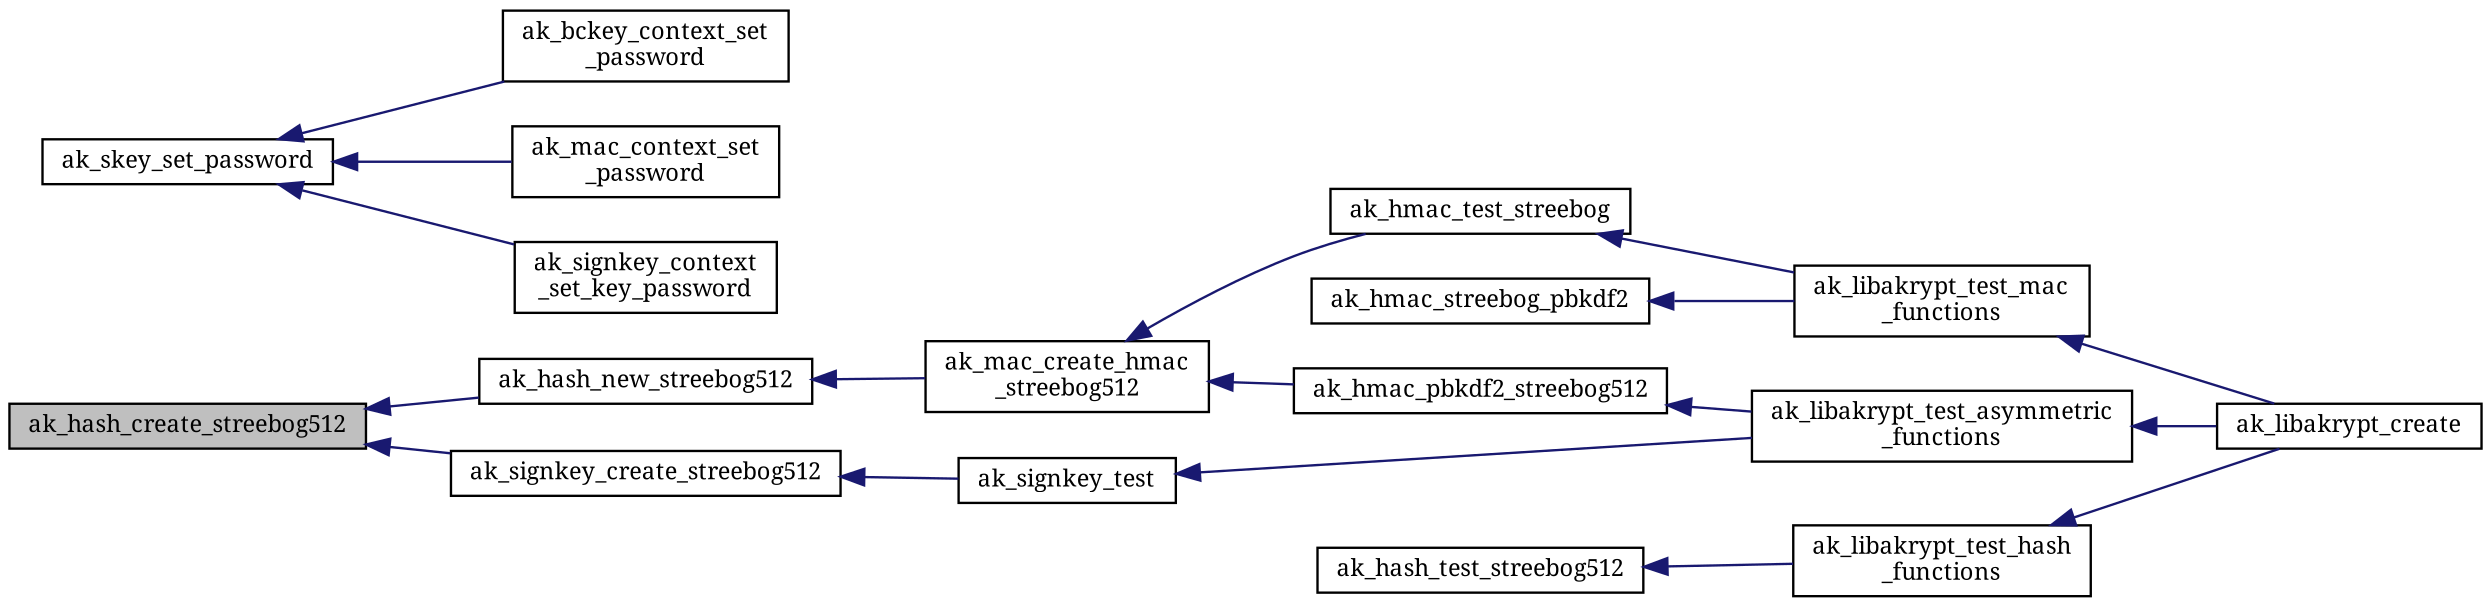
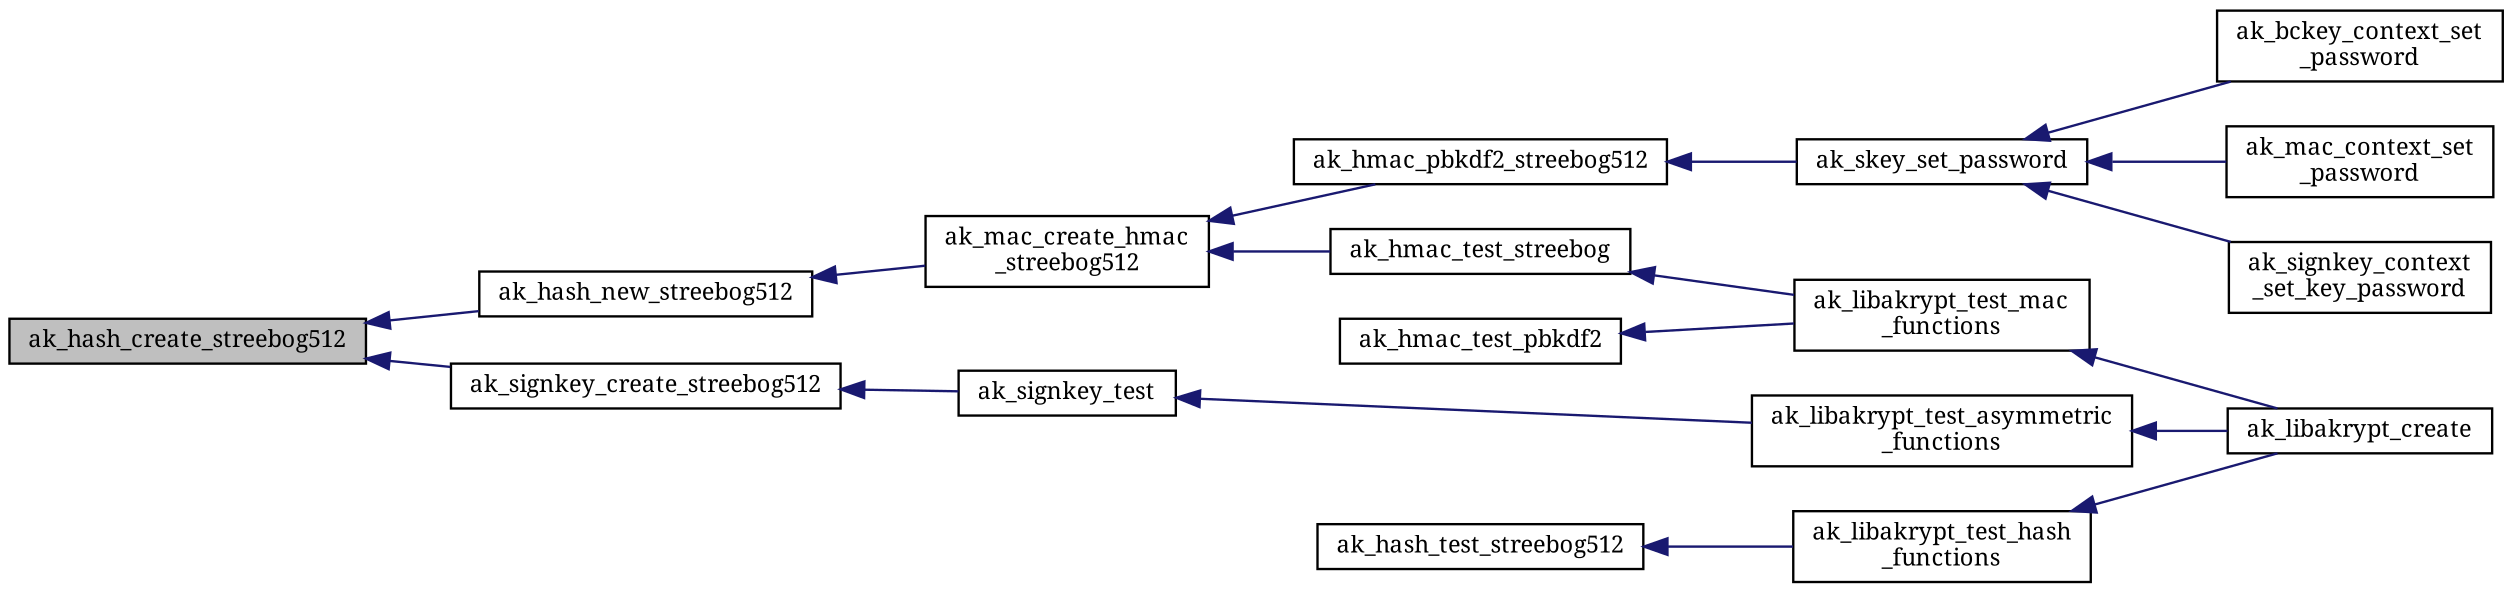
(1480, 301) -> (1480, 341)
(1721, 409) -> (1744, 162)
